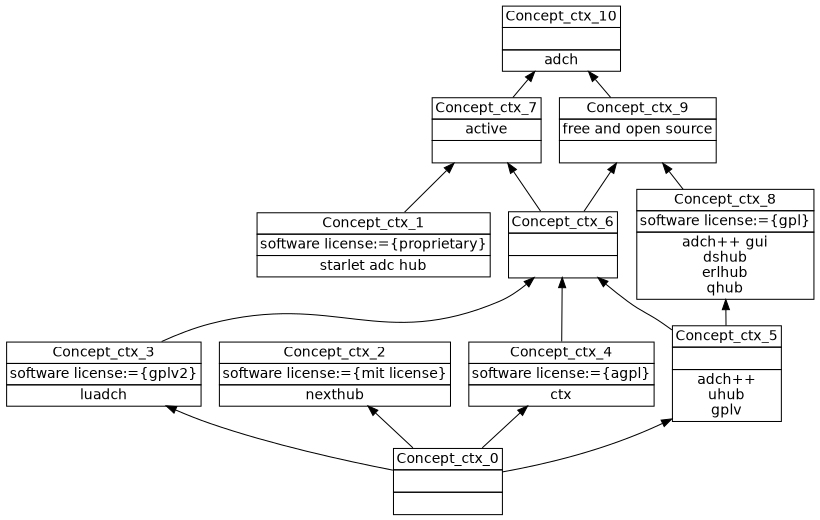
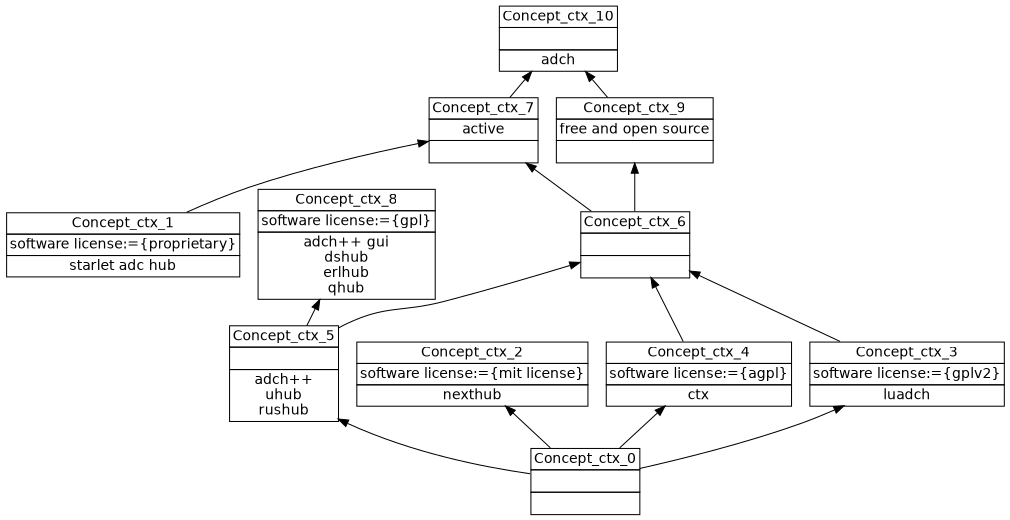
(676, 180) -> none
(727, 410) -> (284, 410)
